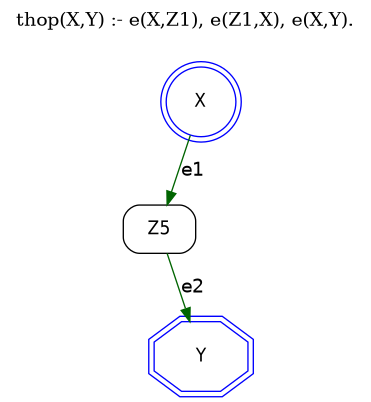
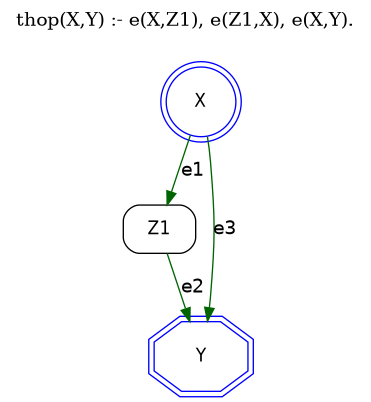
none -> (214, 222)
(159, 229) -> (159, 229)
